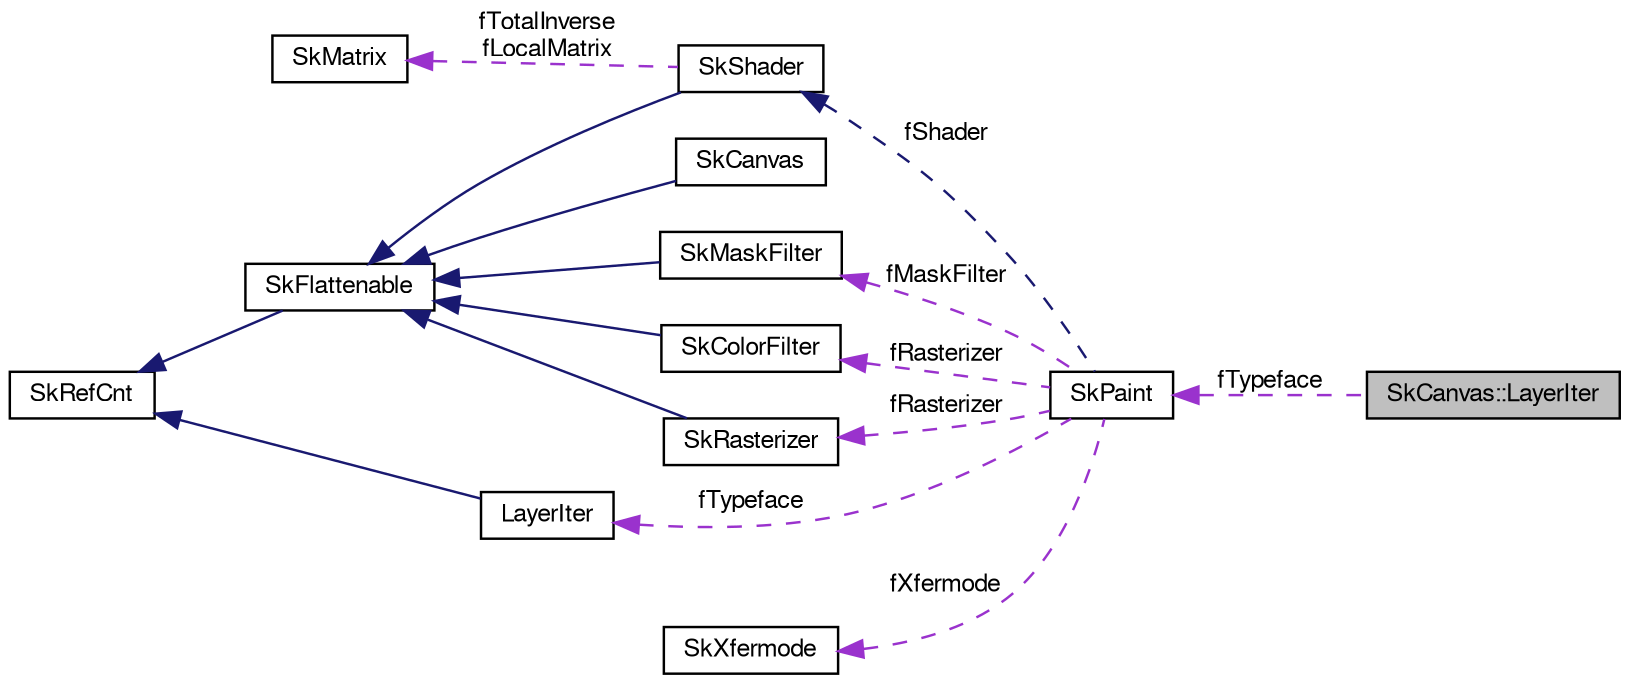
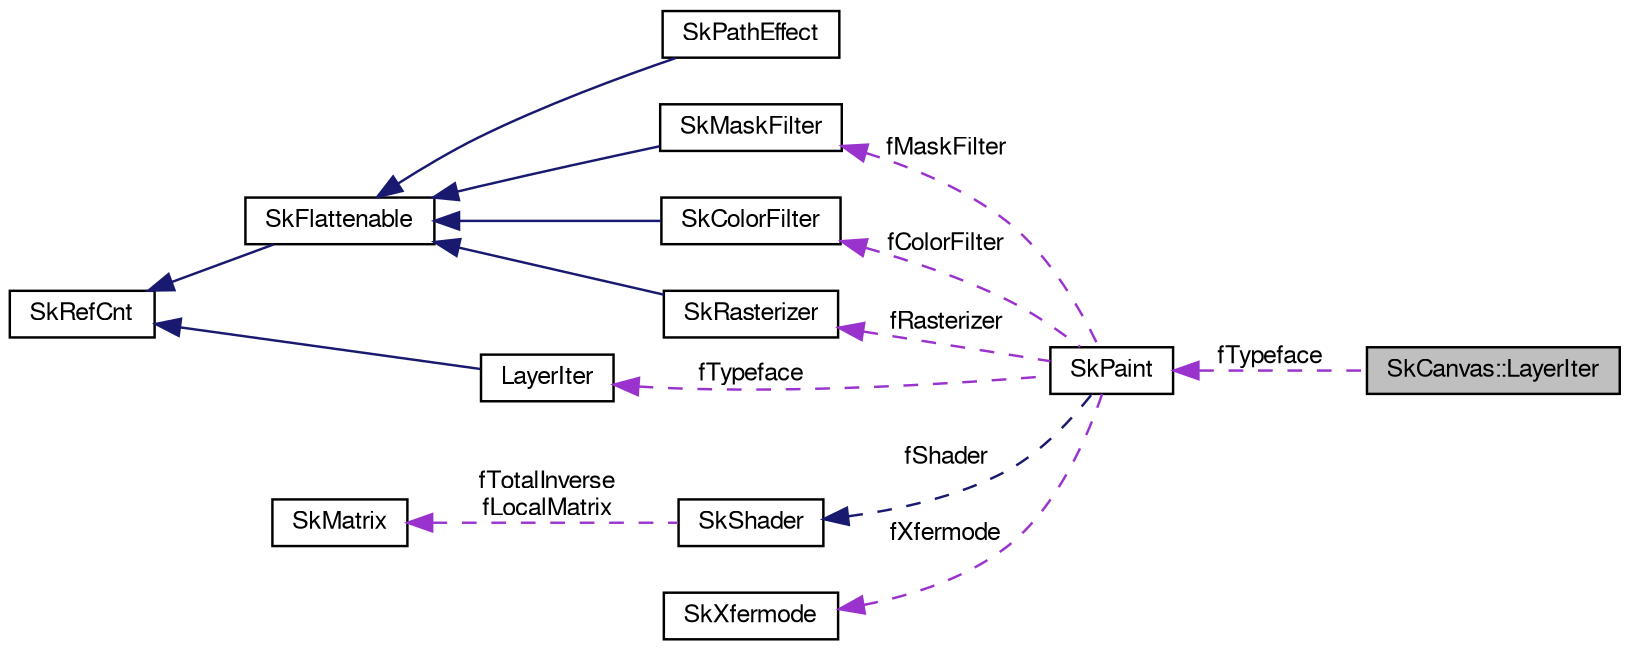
(528, 158) -> none
(751, 162) -> (751, 34)
(946, 355) -> (946, 244)
